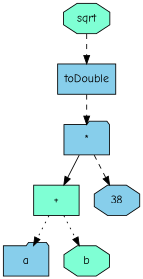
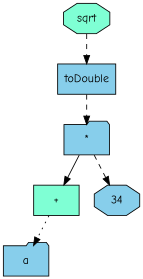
(117, 200) -> (117, 200)
(87, 261) -> none
